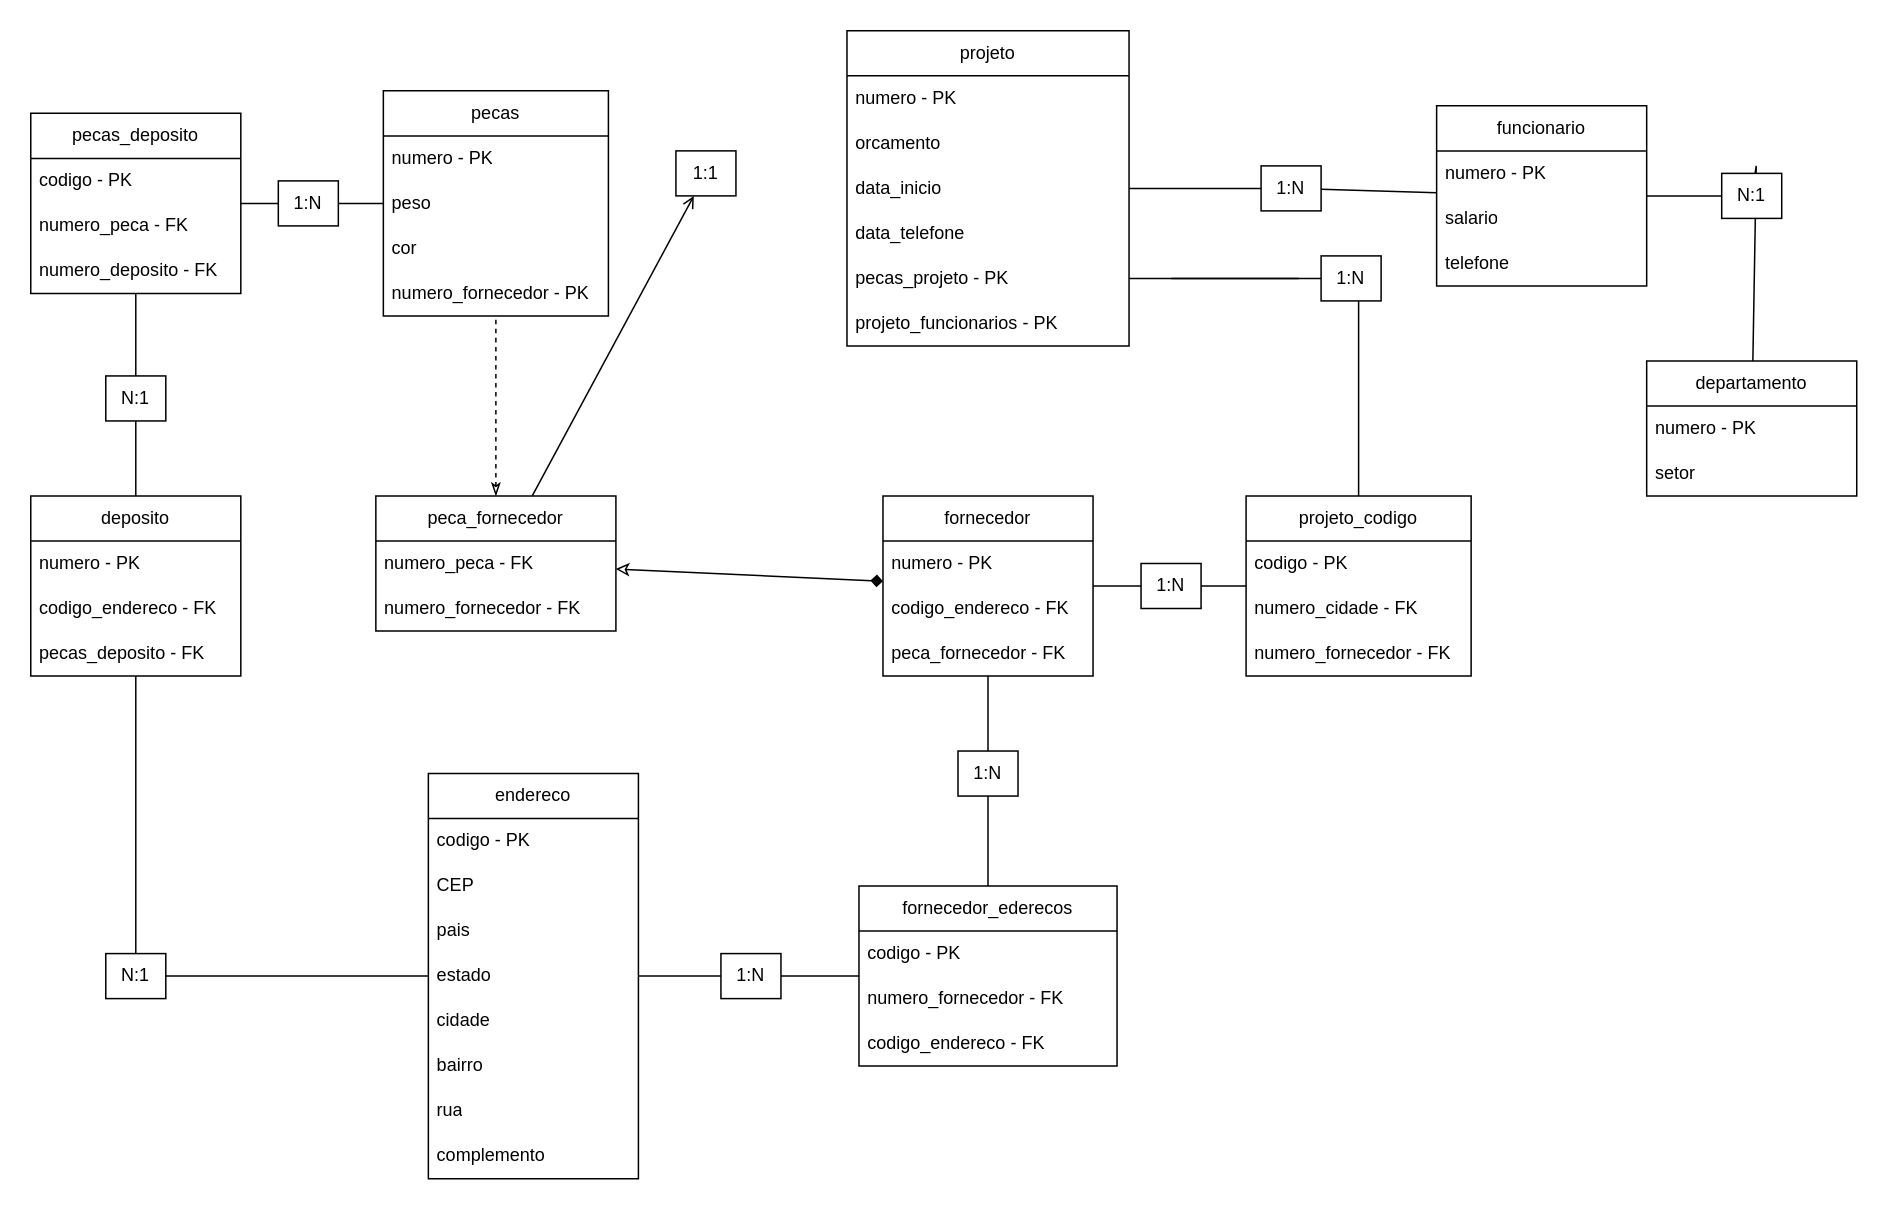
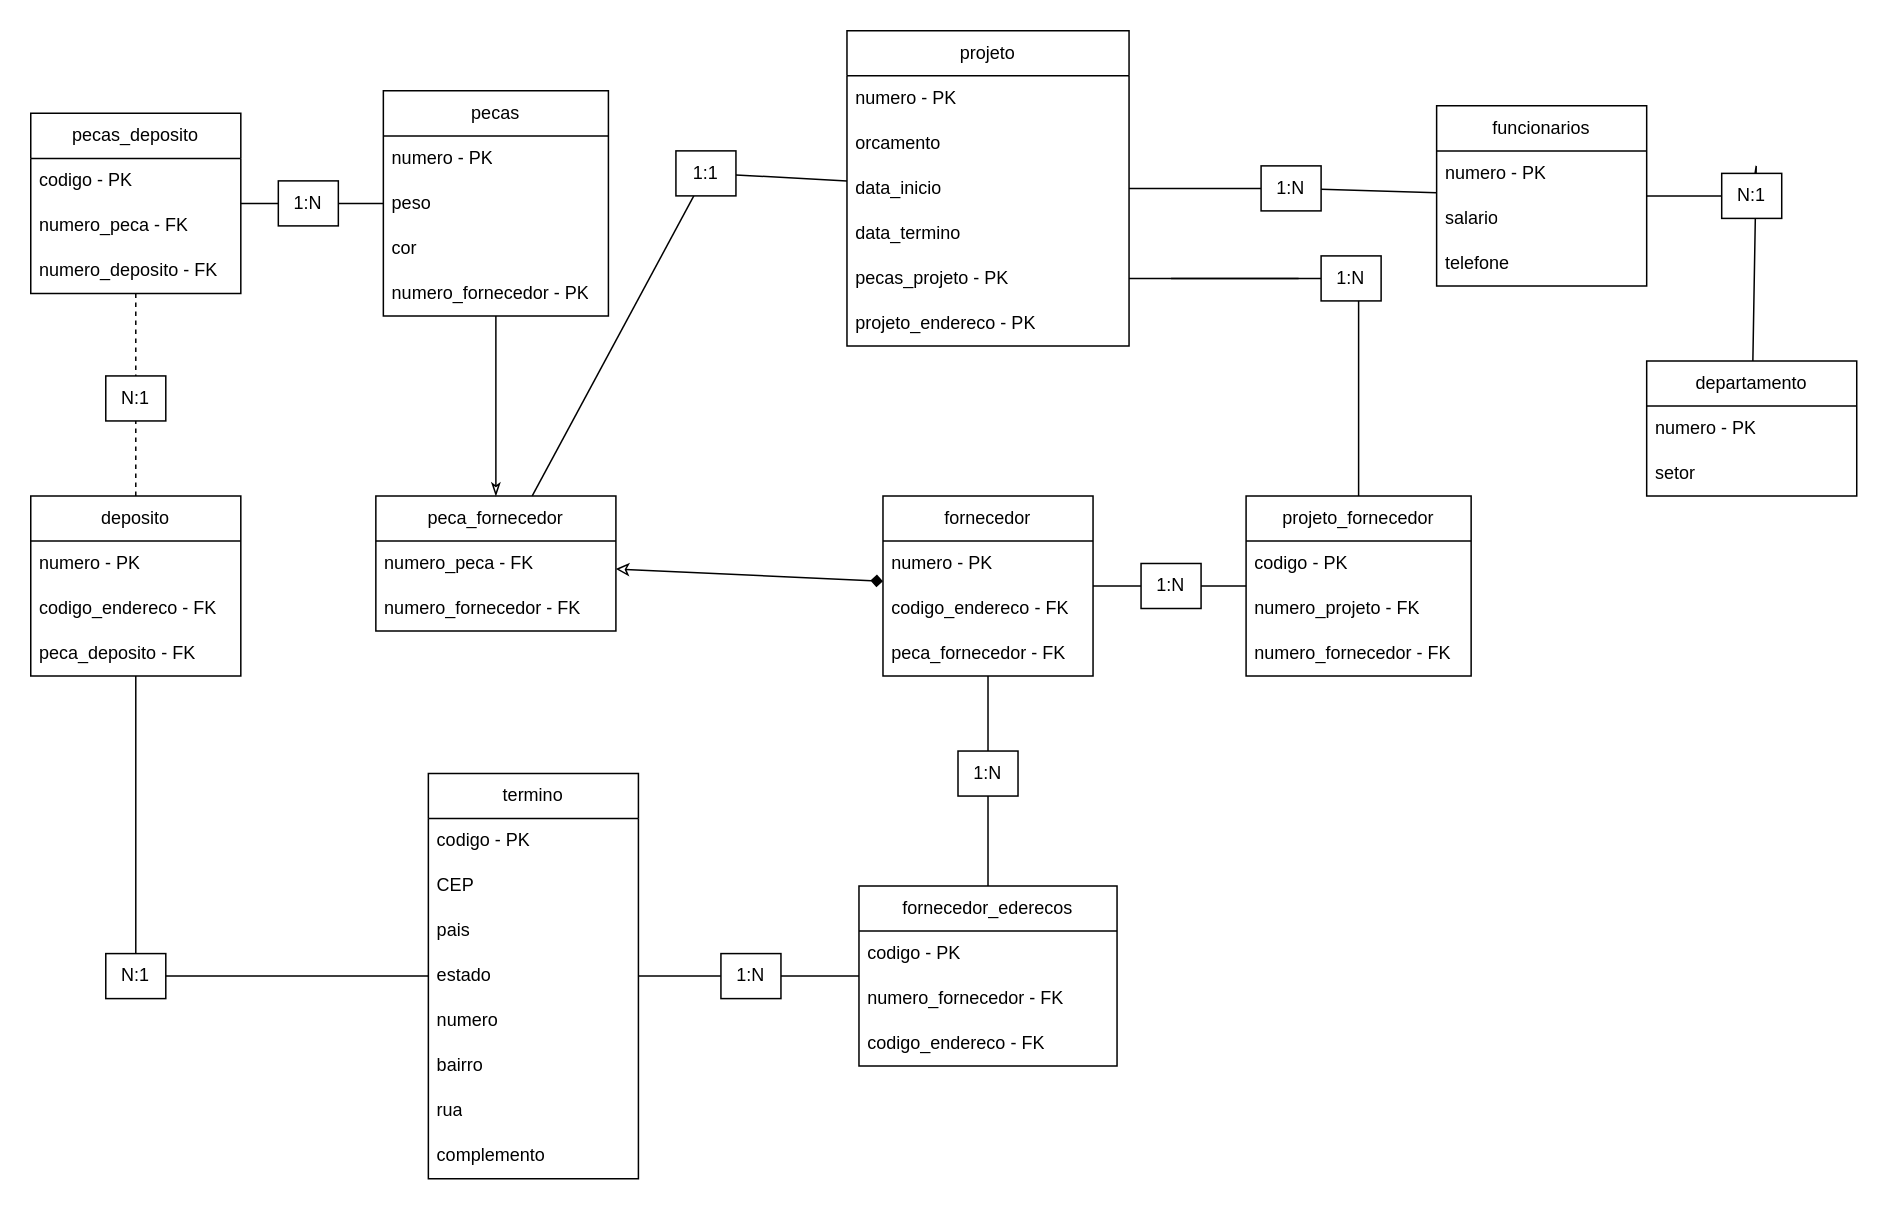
(1541, 128) -> (1541, 128)
none -> (790, 178)
(691, 201) -> (691, 200)
(919, 233) -> (914, 233)
(972, 323) -> (957, 323)
(136, 336) -> (136, 336)
(496, 401) -> (496, 401)
(1358, 518) -> (1358, 518)
(1338, 608) -> (1346, 608)
(128, 653) -> (123, 653)
(533, 796) -> (533, 796)
(465, 1021) -> (467, 1021)
